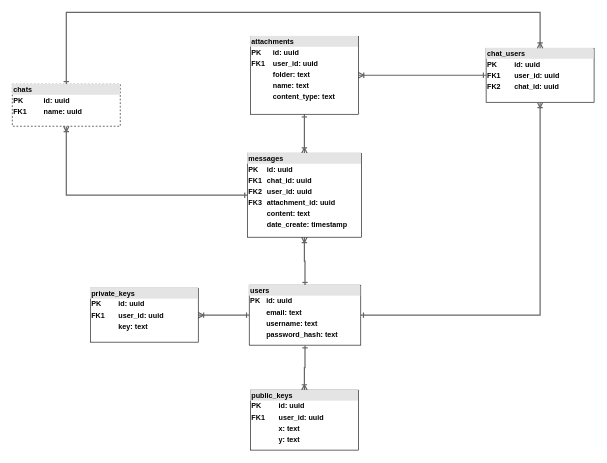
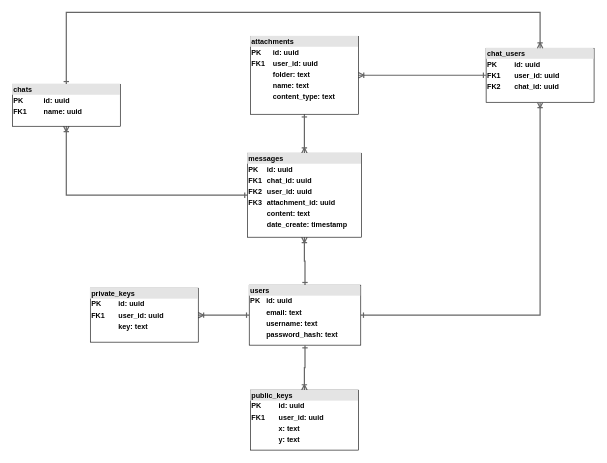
(66, 105) -> (66, 105)
